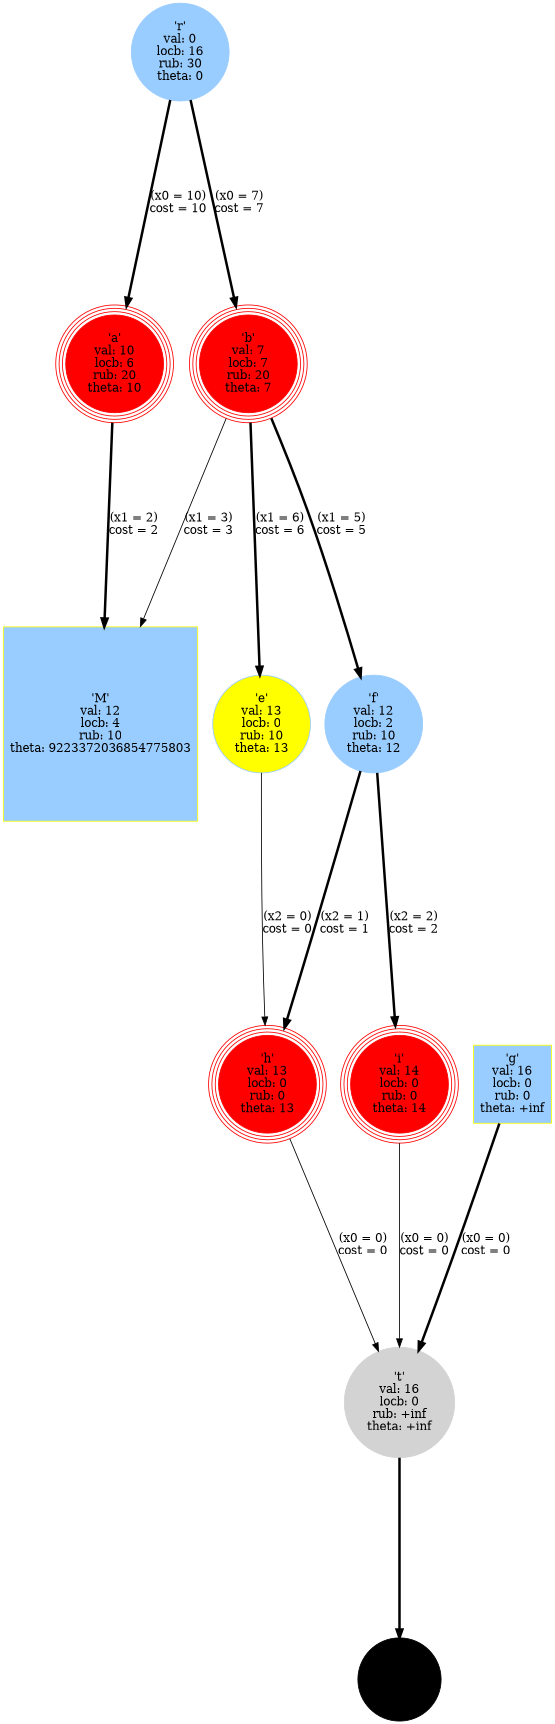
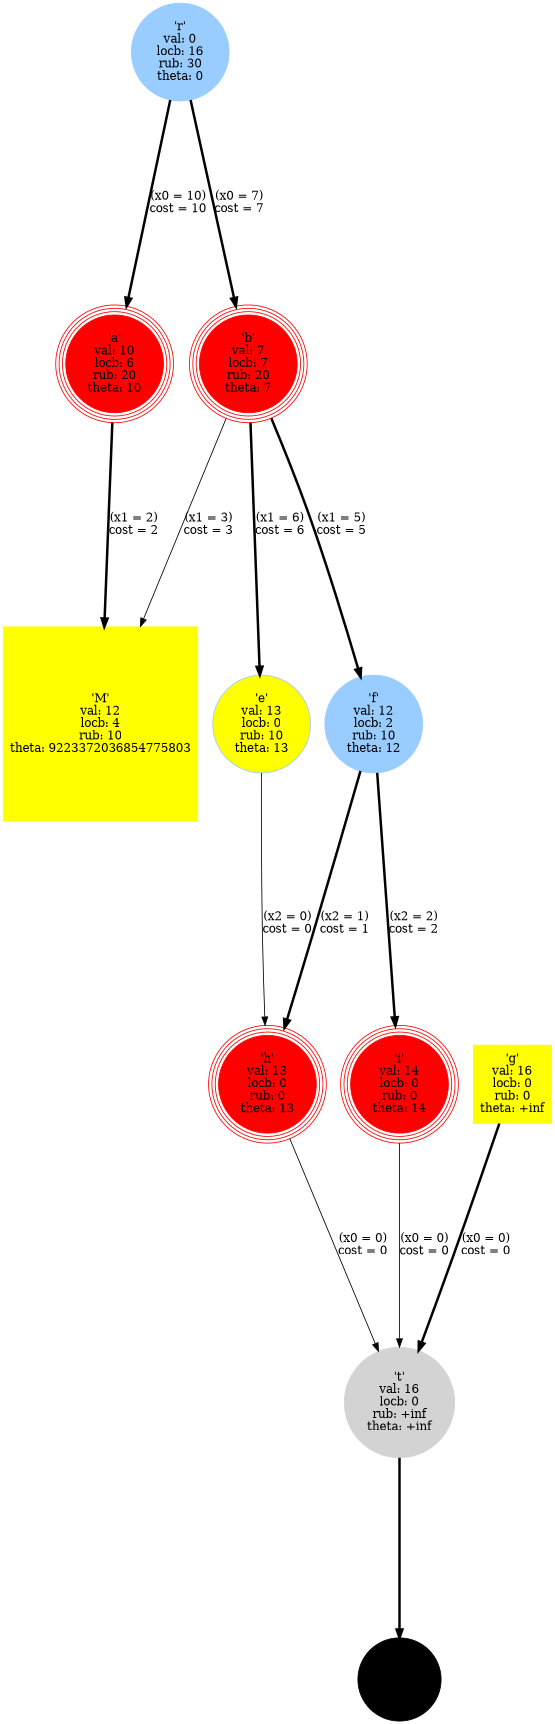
(100, 724) -> (100, 724)
(512, 1084) -> (512, 1084)
